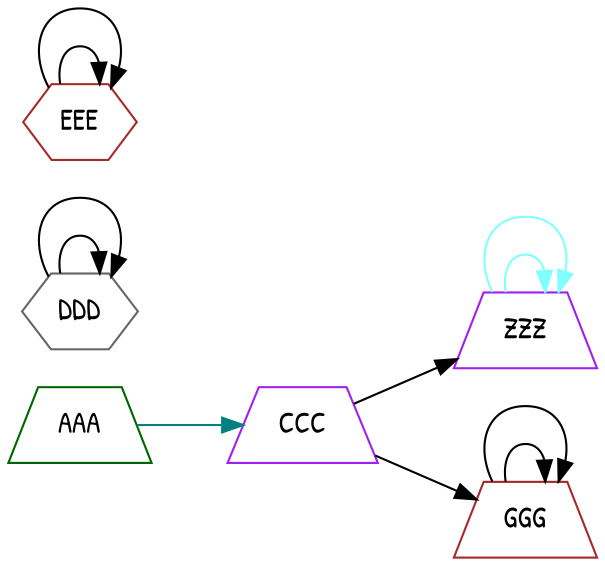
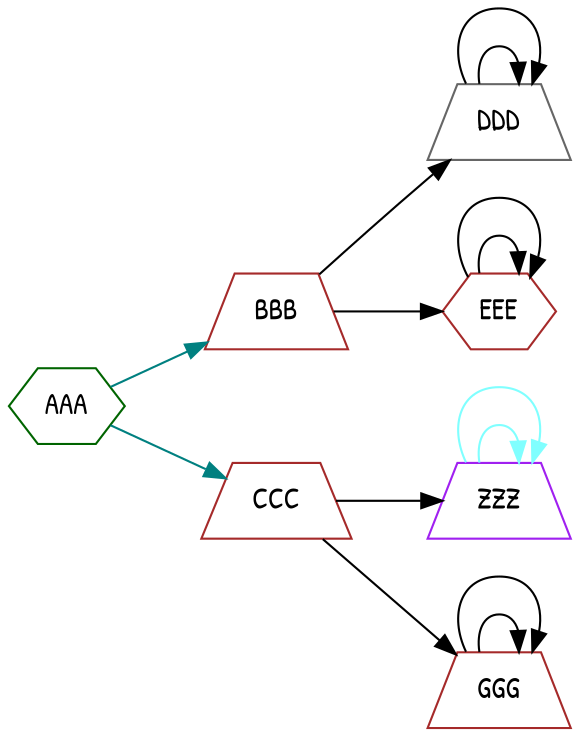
(80, 311) -> (499, 122)
none -> (276, 311)
(80, 425) -> (67, 406)
(303, 425) -> (276, 501)
